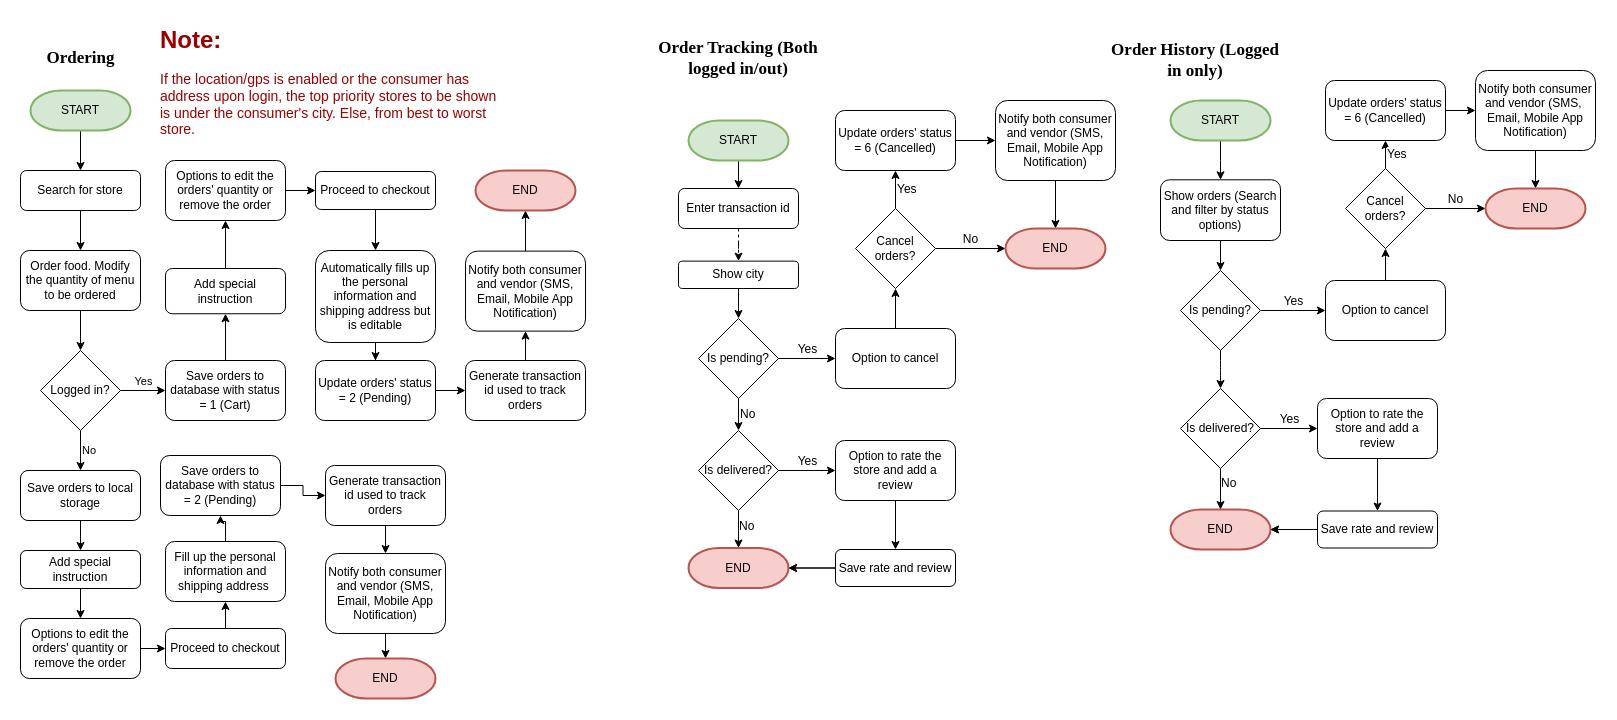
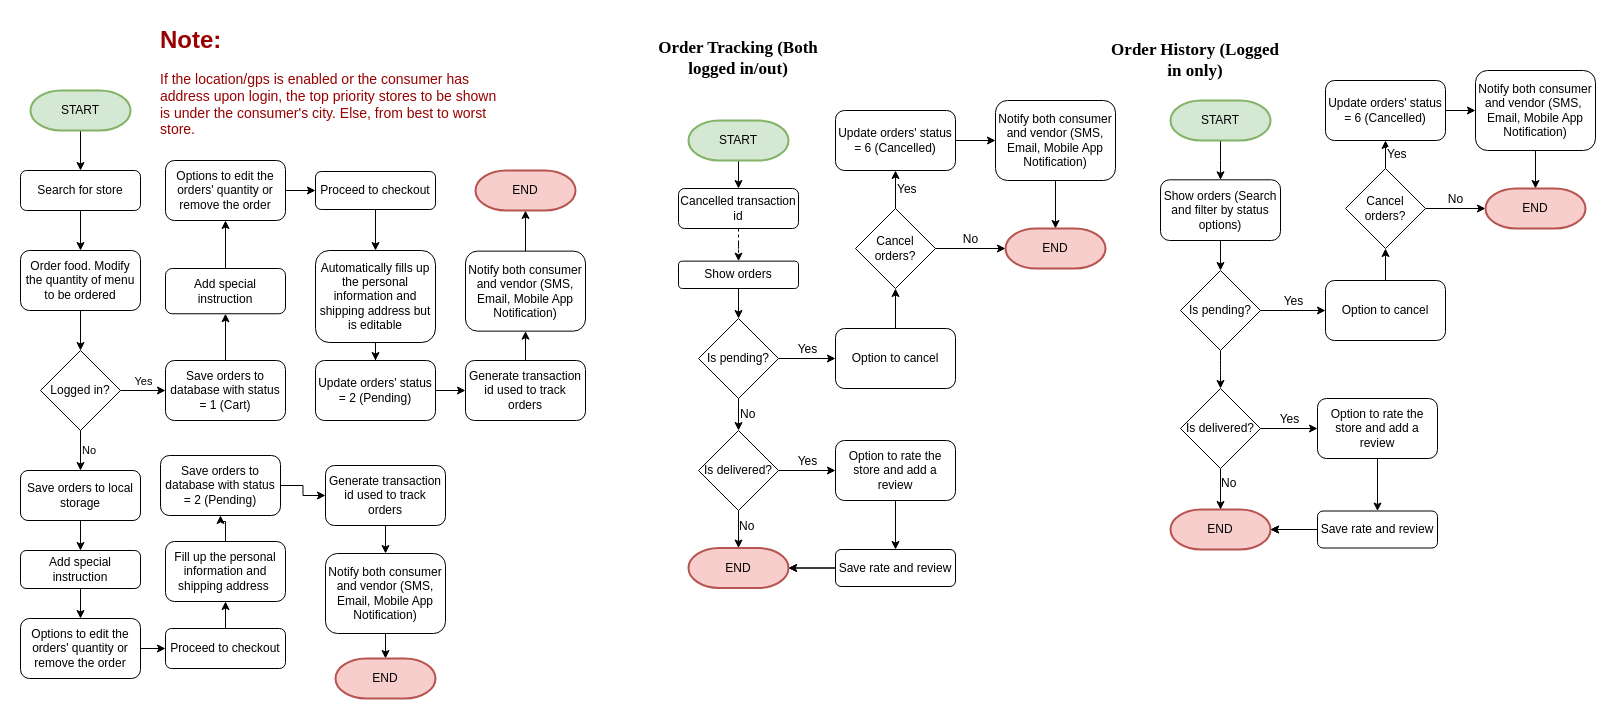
(81, 59) -> none
(739, 209) -> (739, 209)
(739, 275) -> (739, 275)
